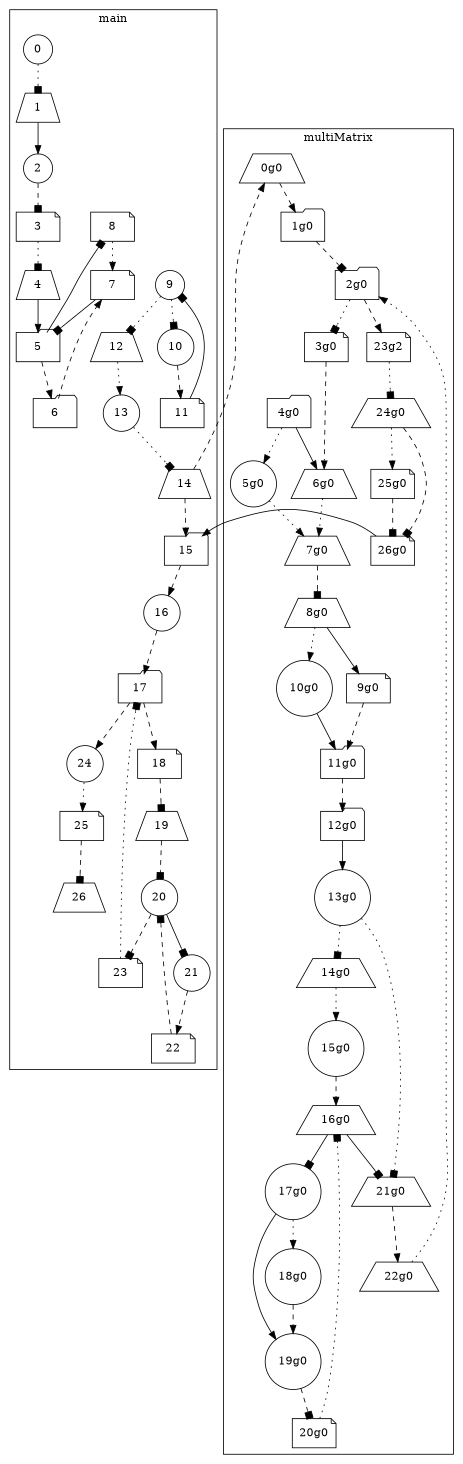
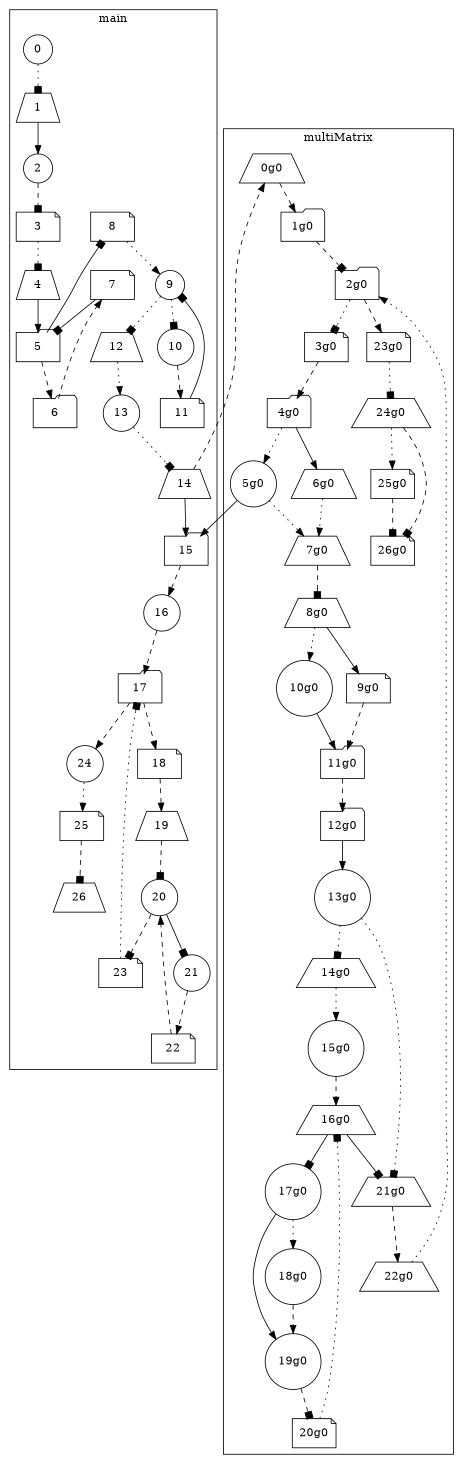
(113, 252) -> (140, 255)
(389, 347) -> (389, 347)
(325, 411) -> (310, 377)
(293, 510) -> (229, 509)
(185, 513) -> (185, 513)
(161, 791) -> (161, 791)
(165, 979) -> (165, 979)
